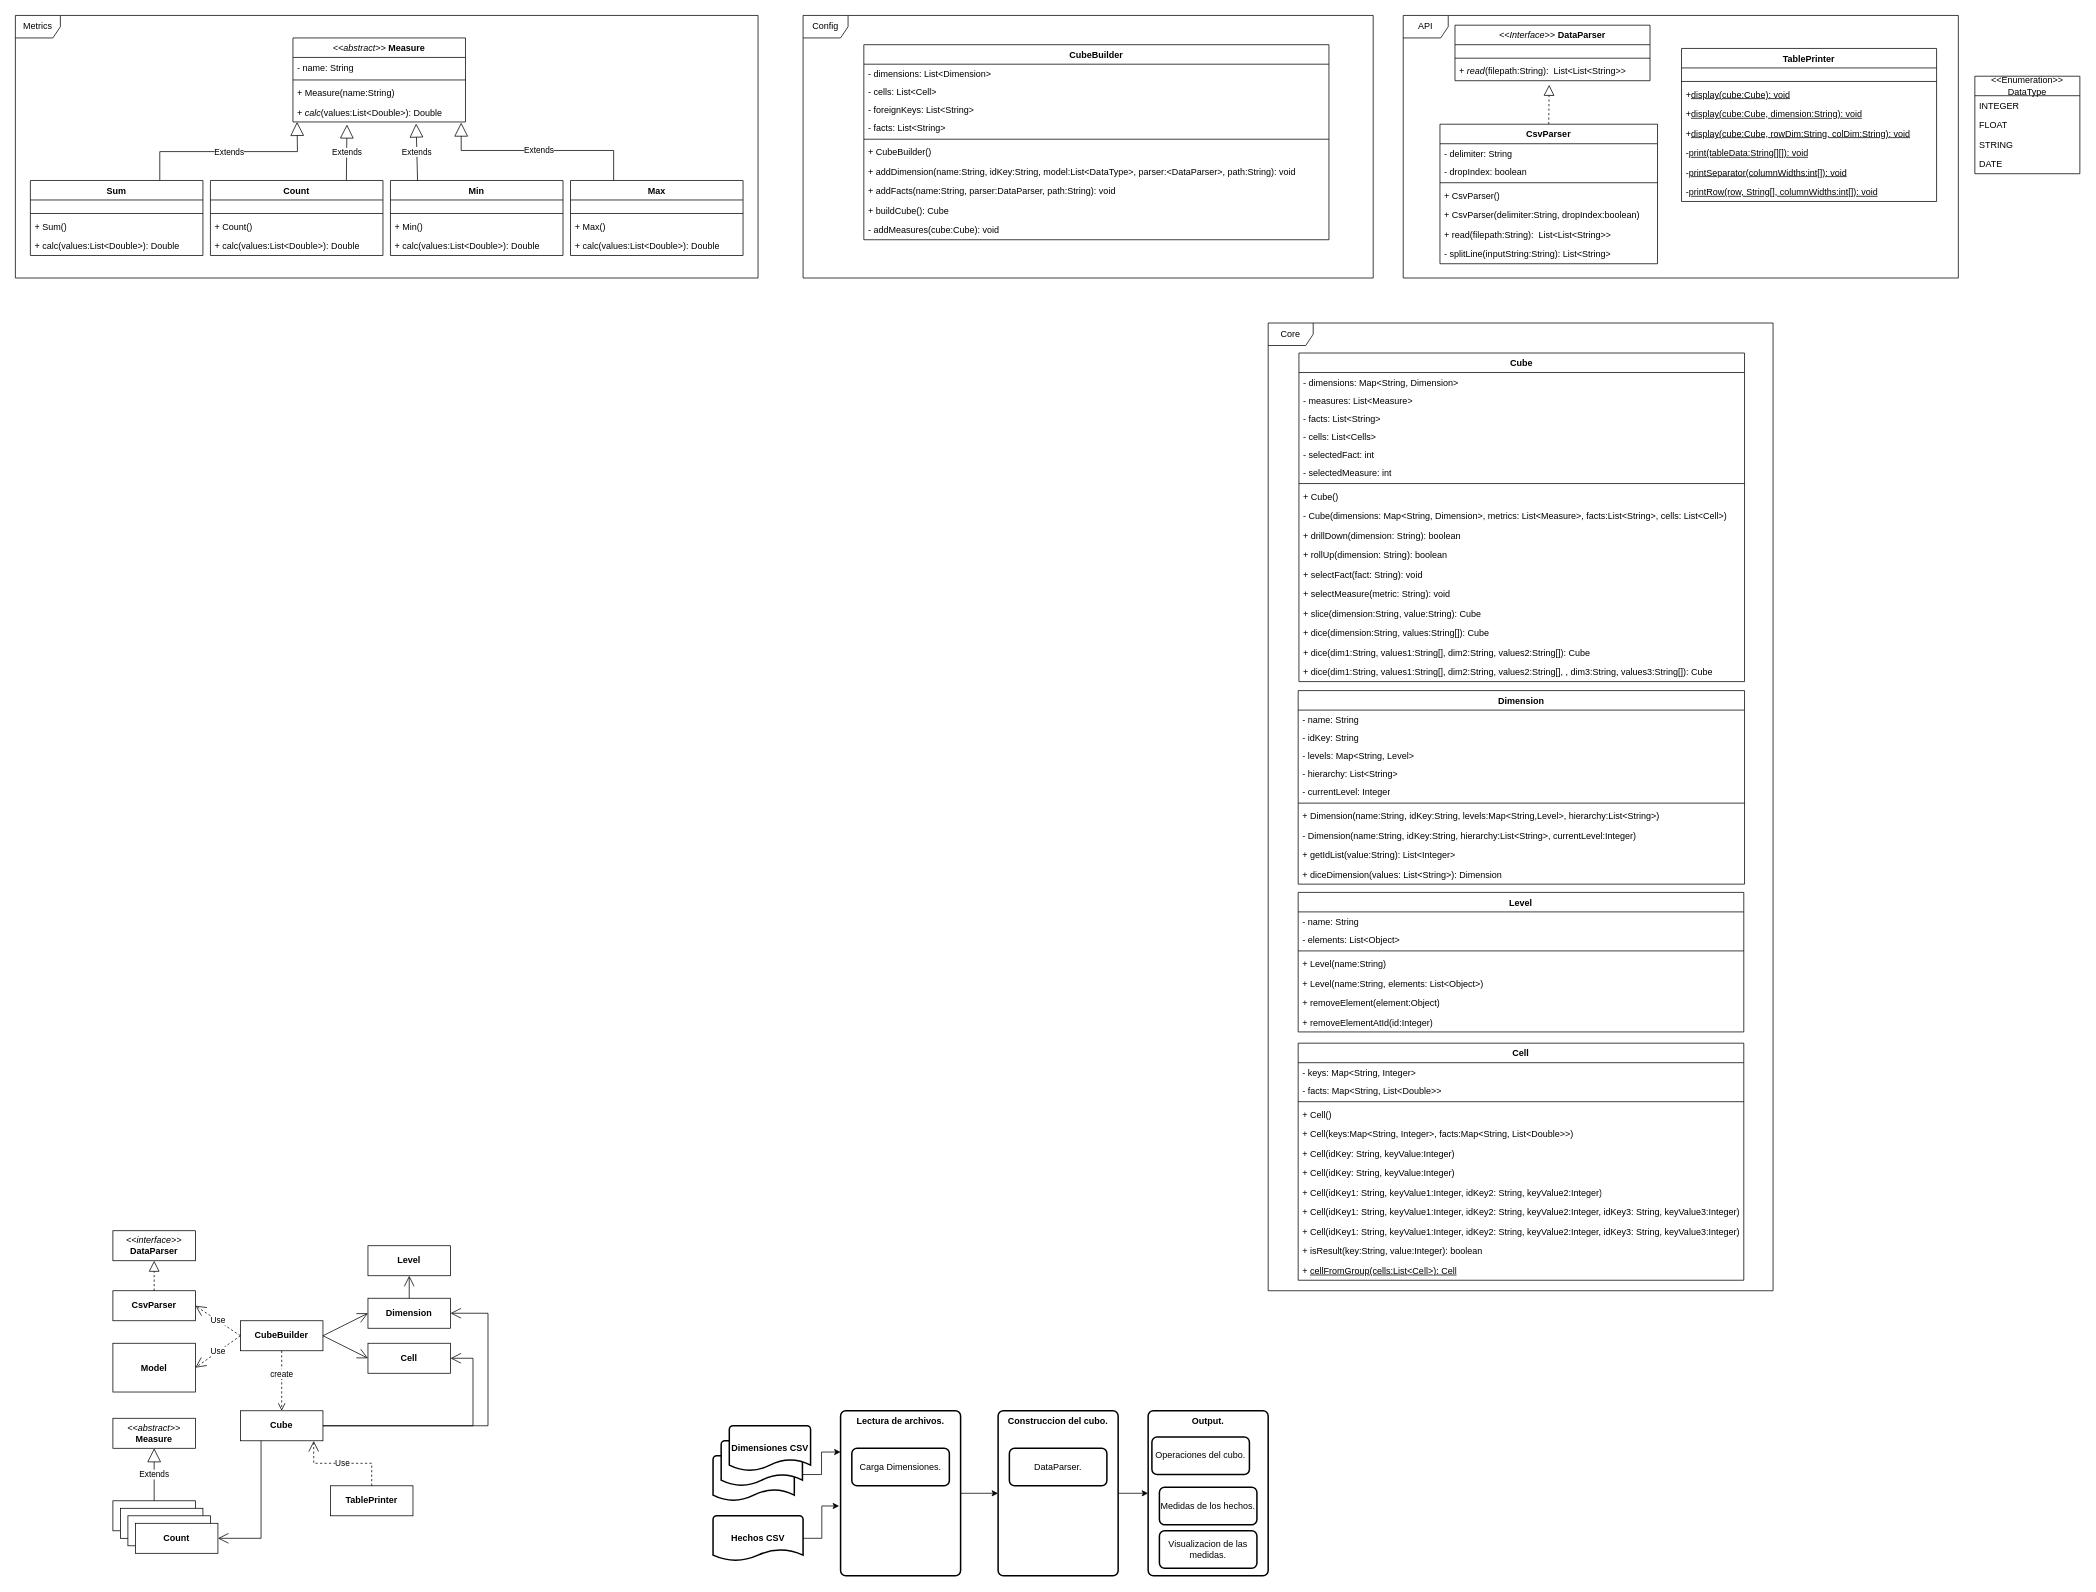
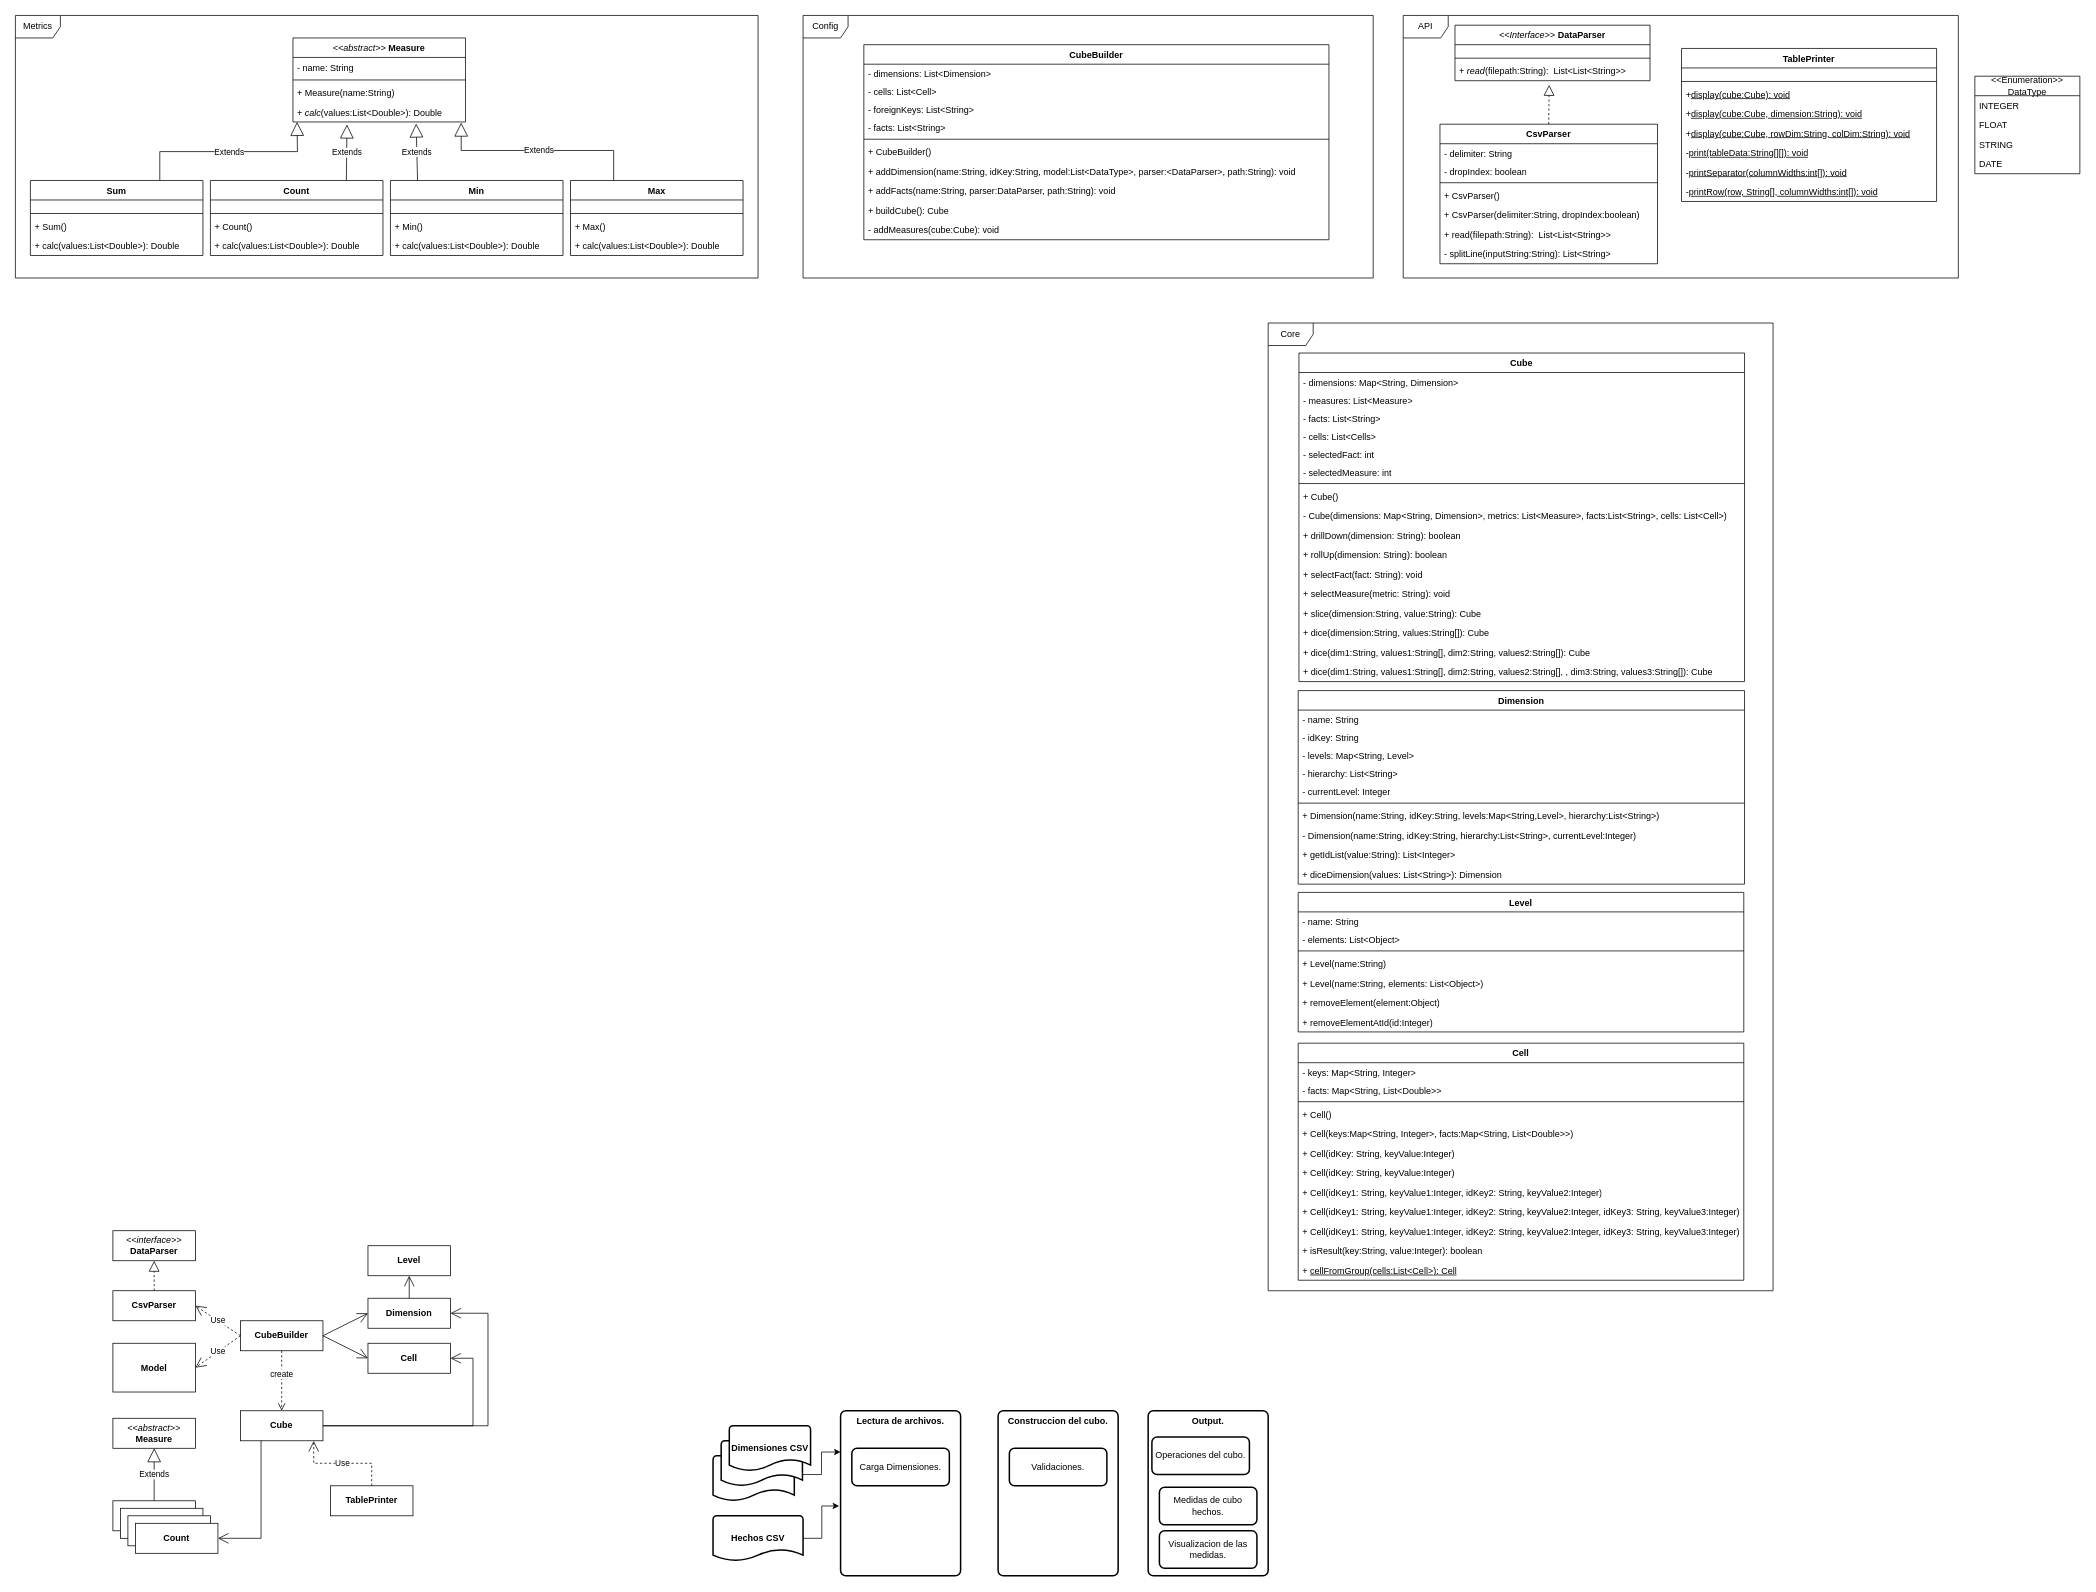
(1058, 1467) -> (1058, 1467)
(977, 1493) -> none
(1130, 1493) -> none
(1208, 1506) -> (1208, 1506)
